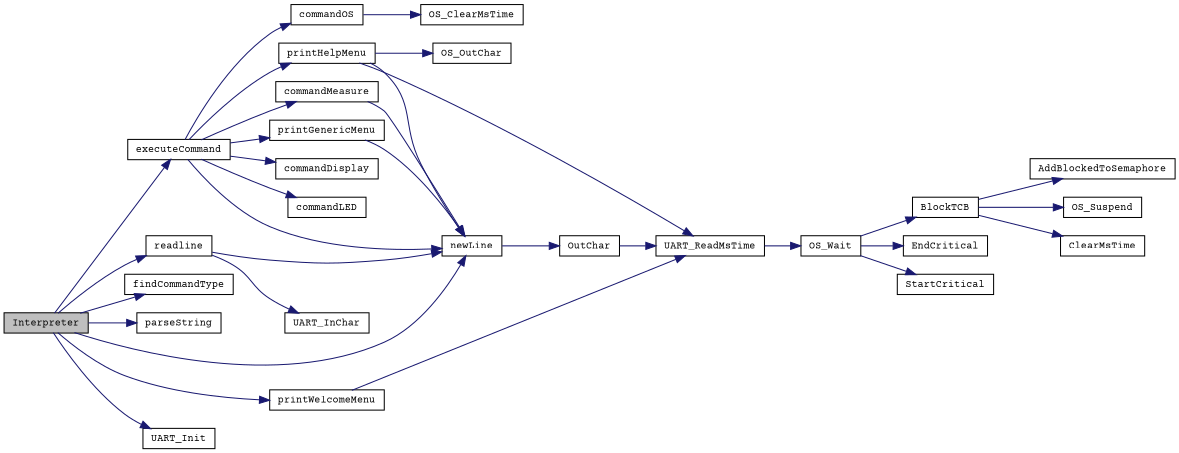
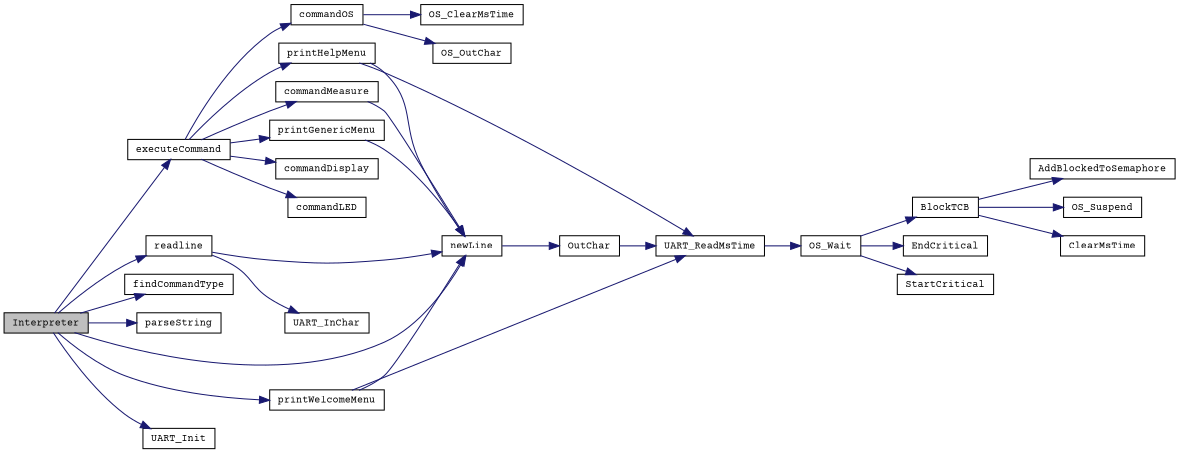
(399, 53) -> (394, 33)
(297, 236) -> (415, 333)
